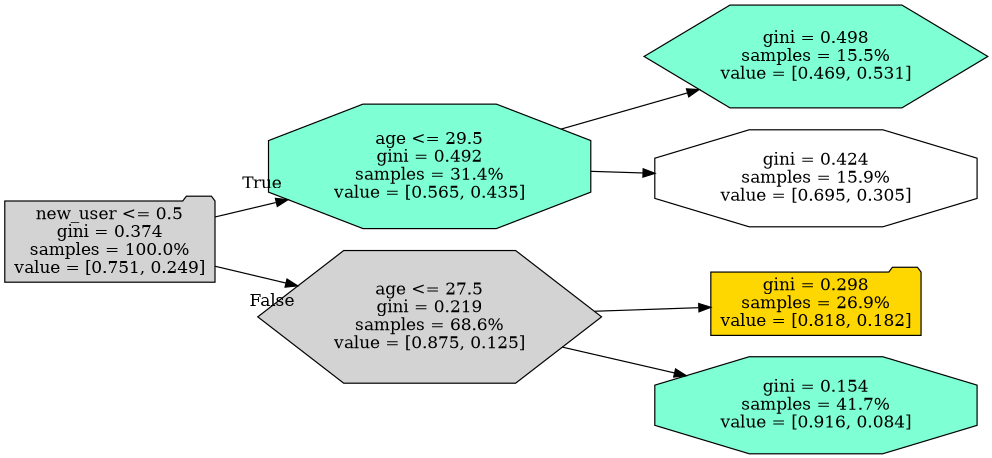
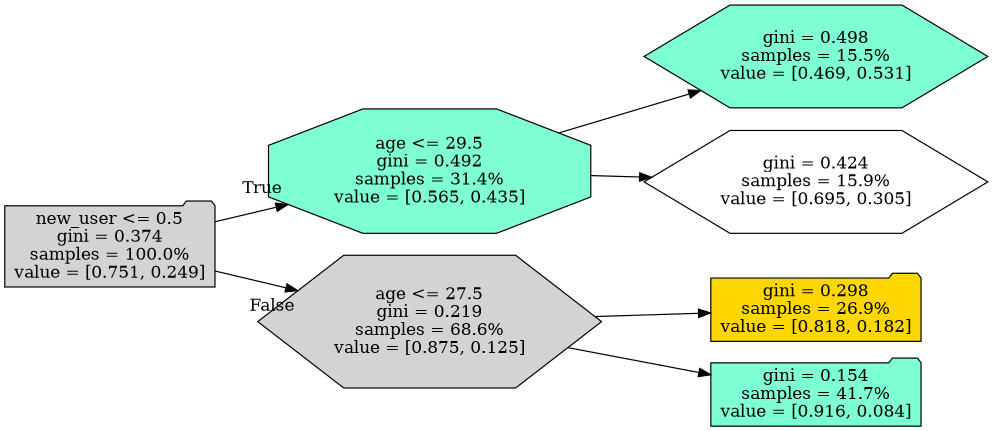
(816, 178) -> (816, 182)
(816, 405) -> (816, 394)
